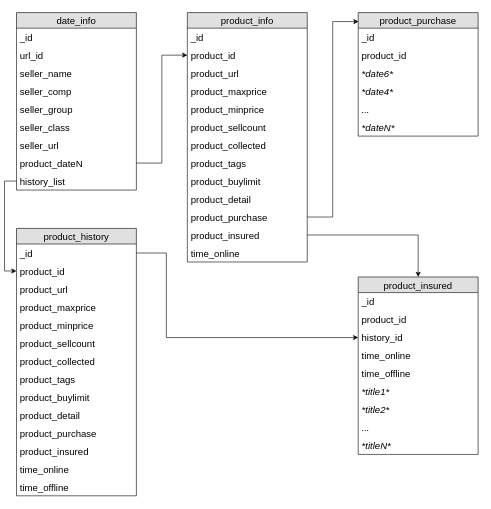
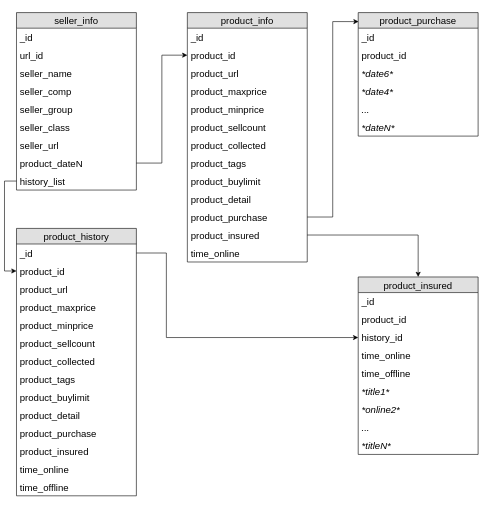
(76, 21) -> (76, 21)
(381, 410) -> (383, 410)
